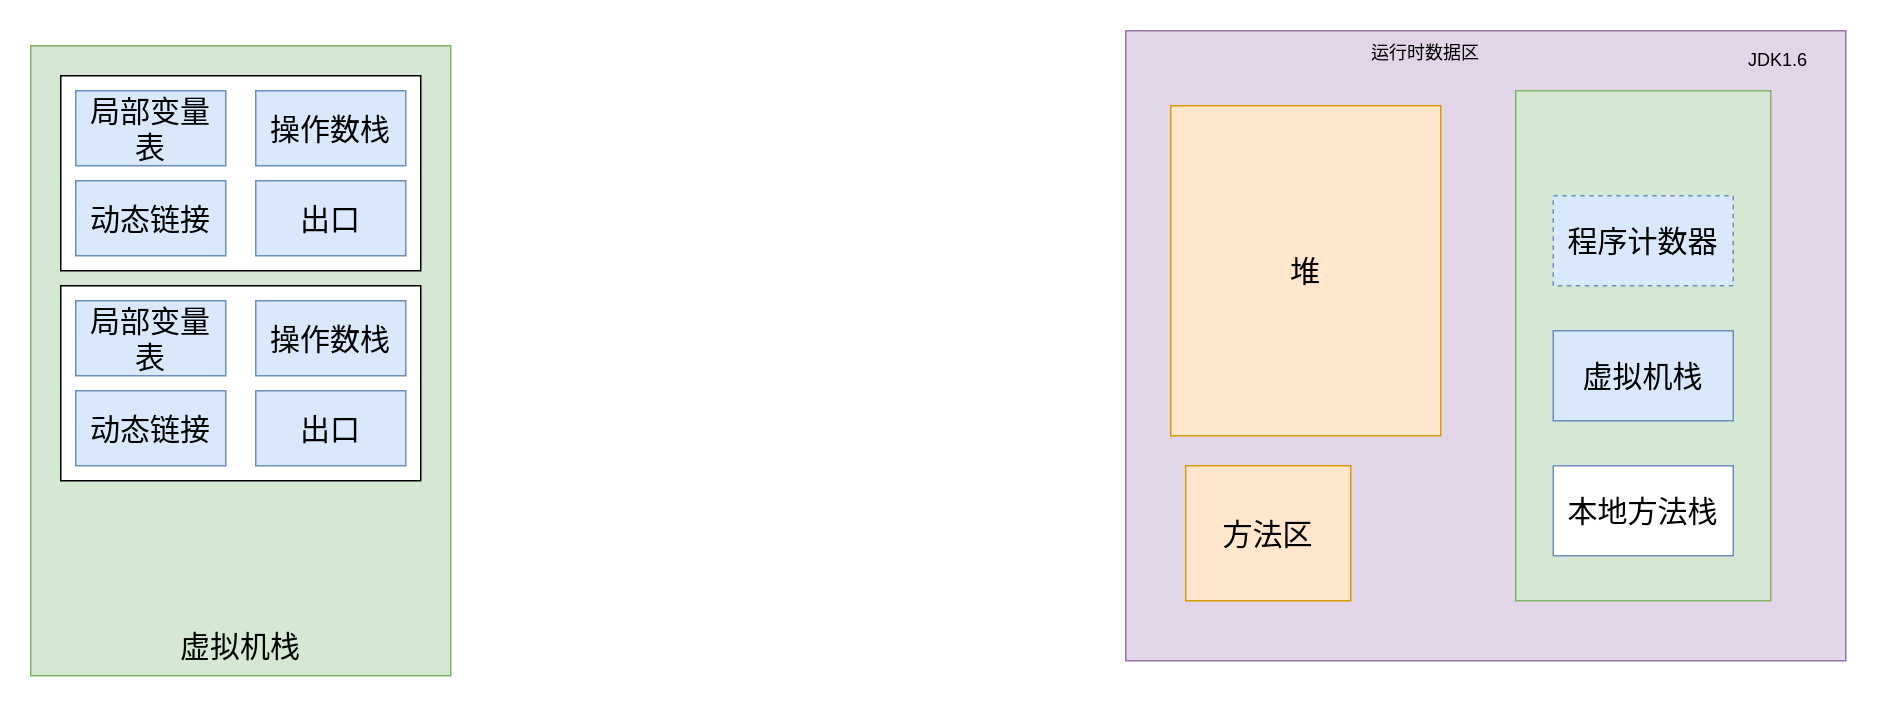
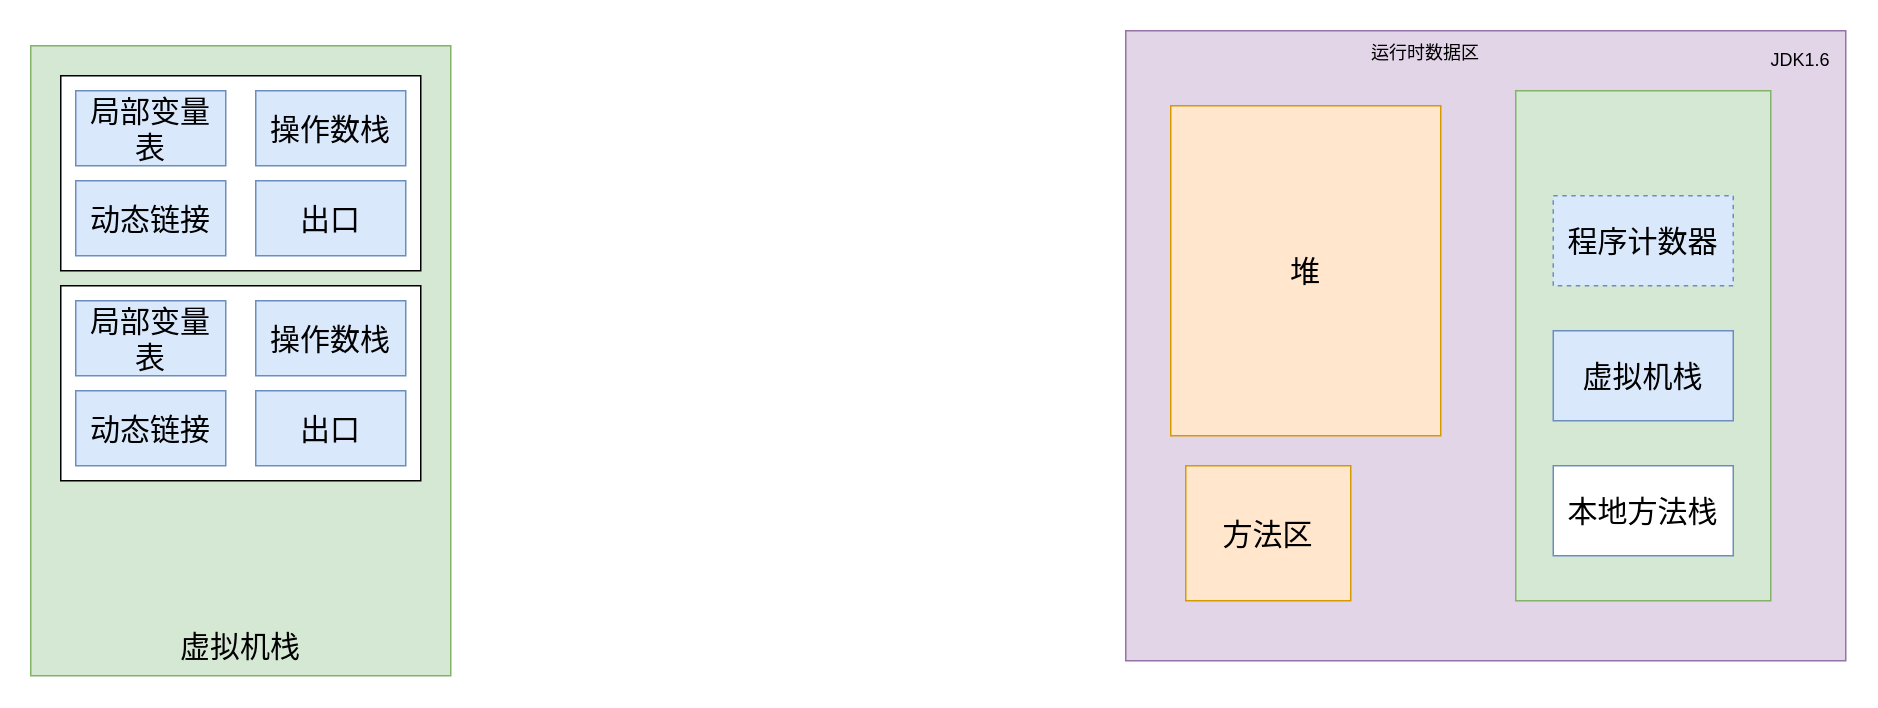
(1778, 61) -> (1801, 61)
